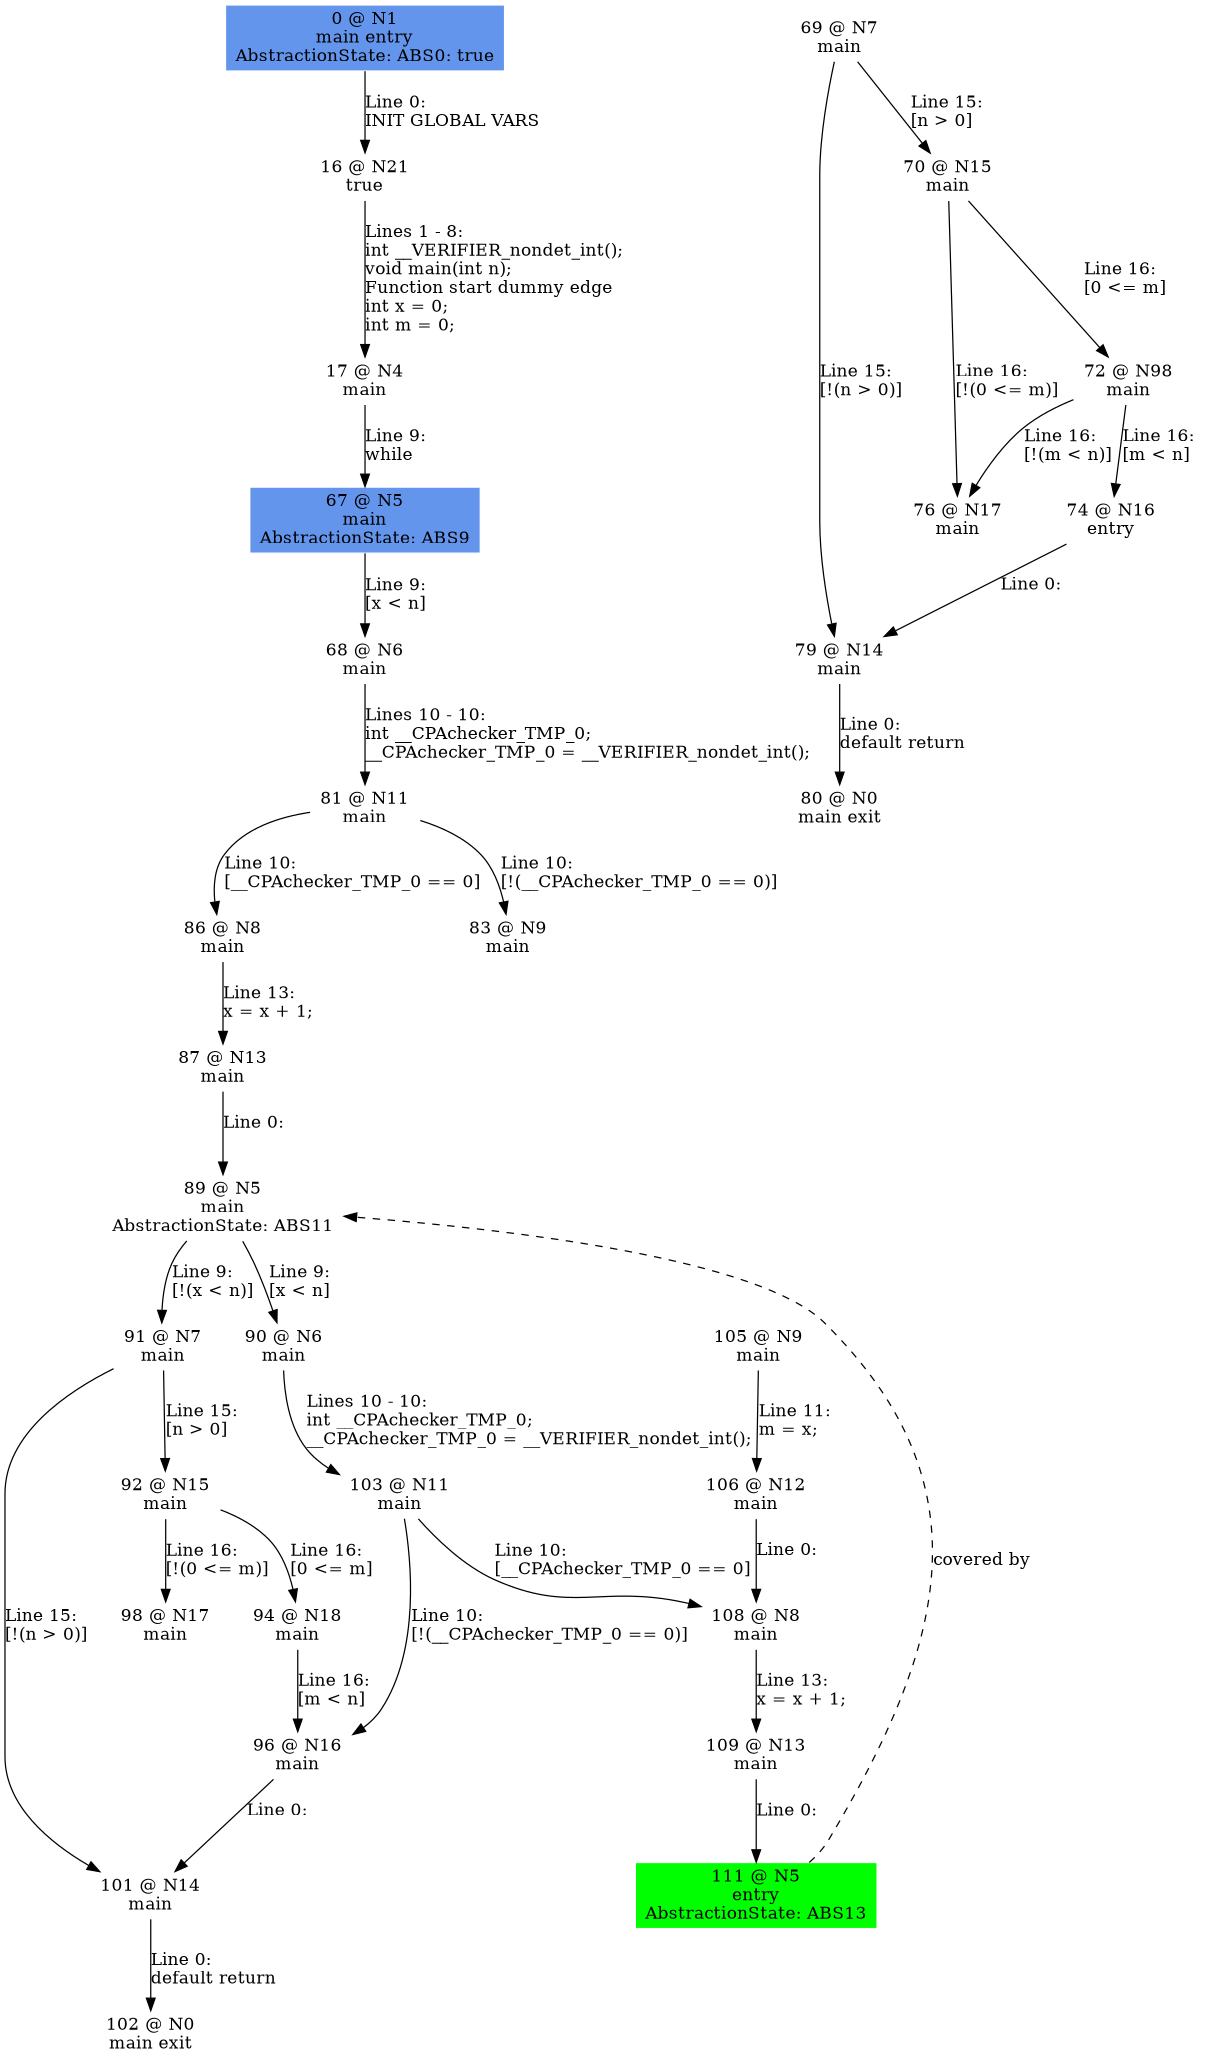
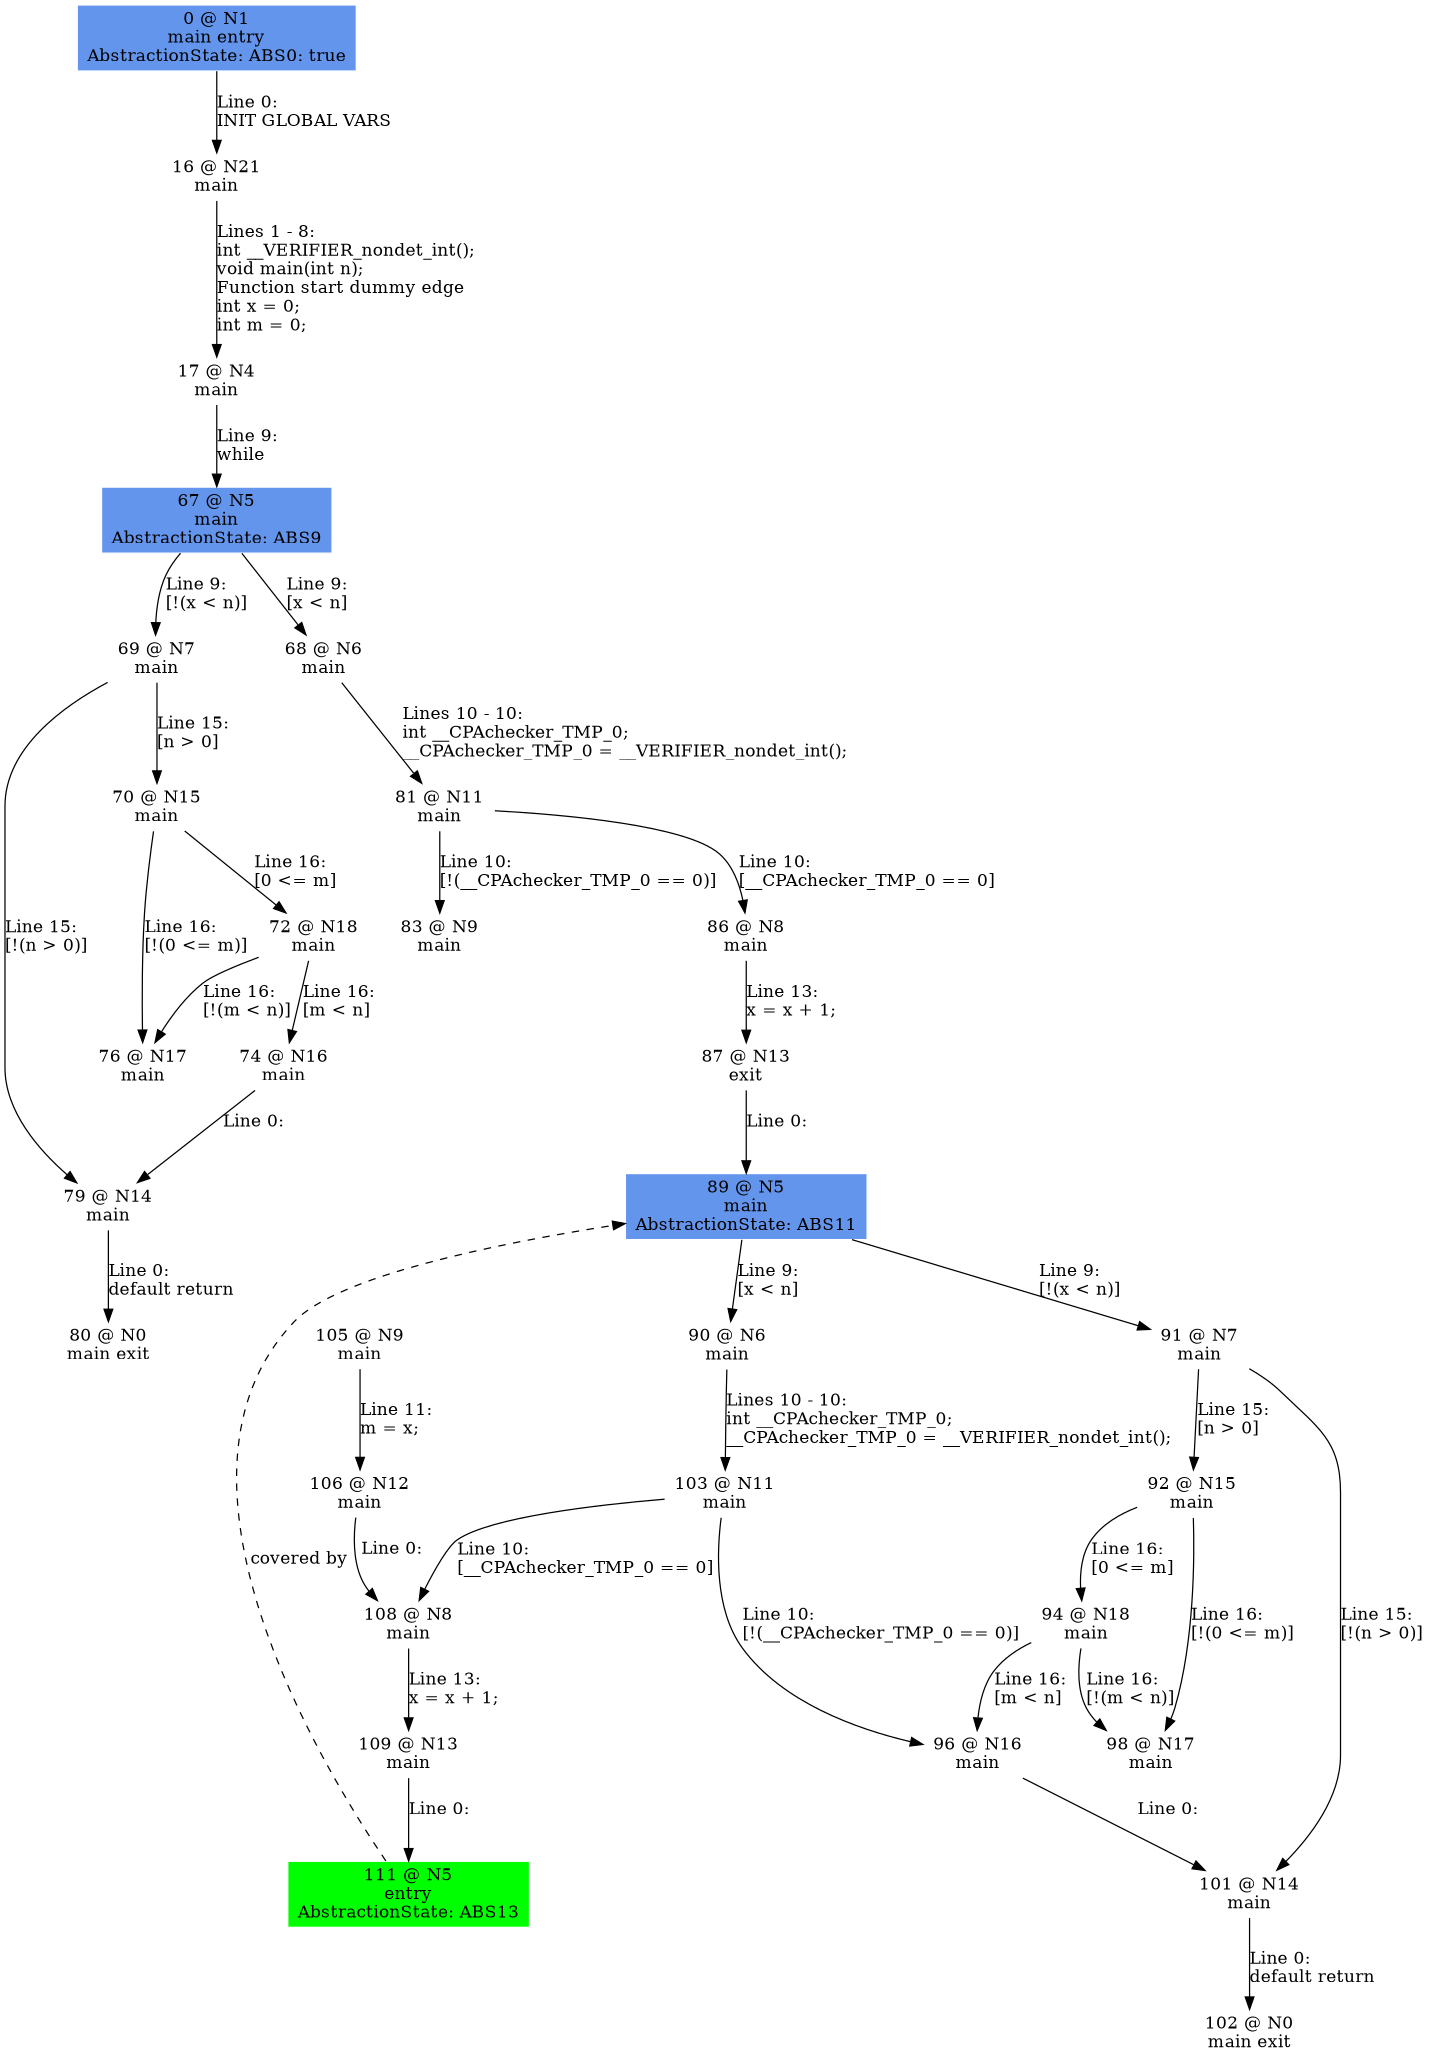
(365, 177) -> (217, 177)
(1129, 381) -> (314, 937)
(1111, 520) -> (284, 1066)
none -> (162, 586)
(223, 1068) -> (746, 1066)
(223, 1208) -> (746, 1207)
none -> (1080, 1687)
